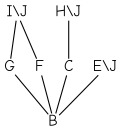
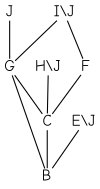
none -> (10, 12)
(47, 94) -> (67, 94)
none -> (29, 95)
